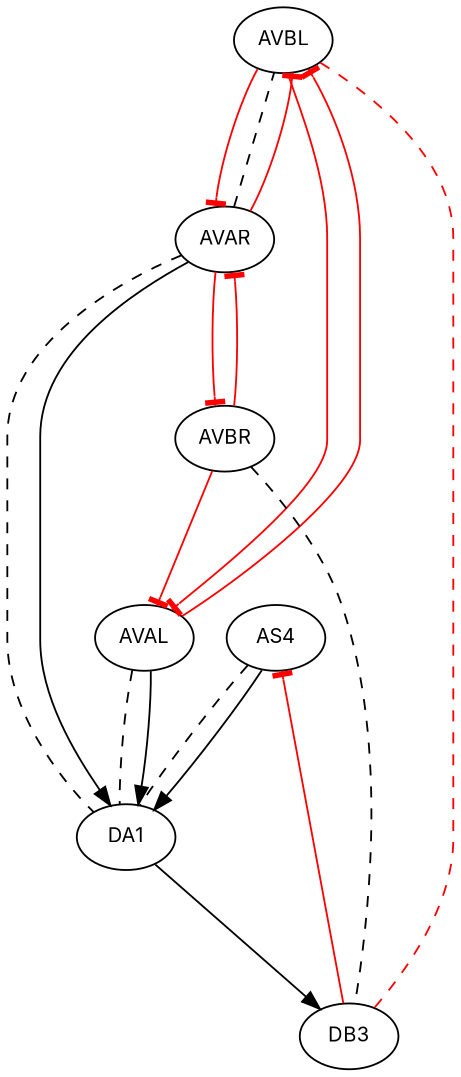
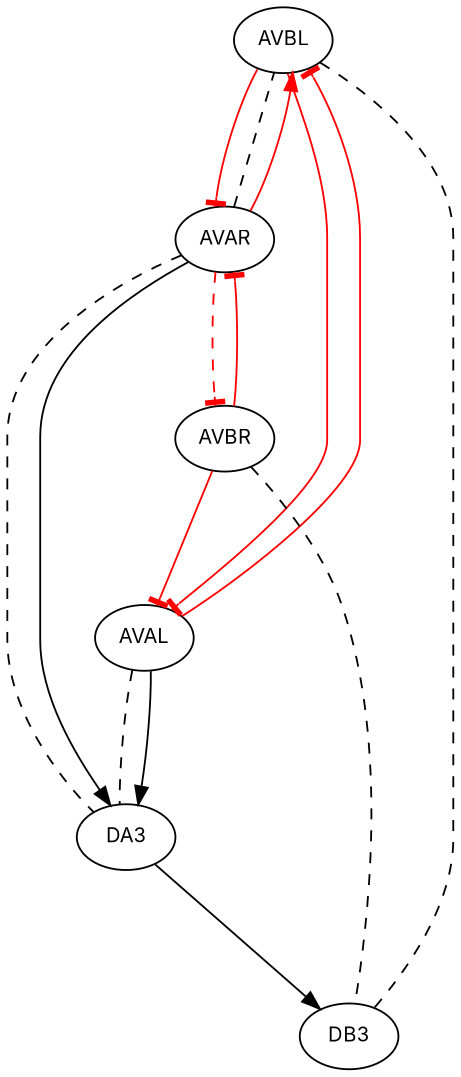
(276, 148) -> (276, 148)
(213, 334) -> (213, 334)
(453, 519) -> (453, 519)
(276, 638) -> none
(126, 837) -> (126, 837)
